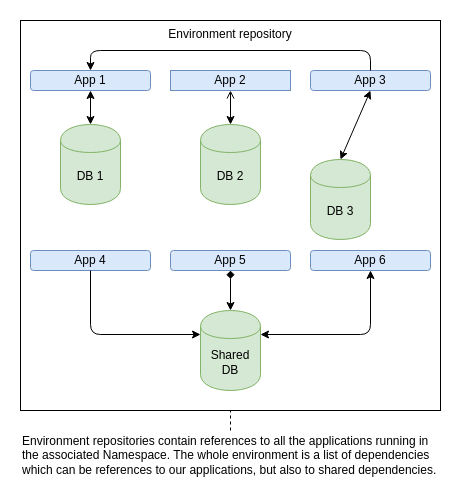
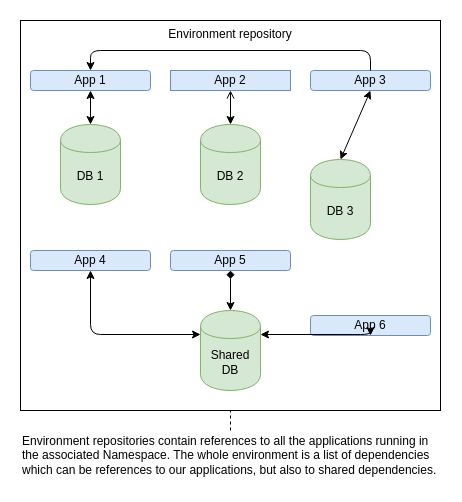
(371, 261) -> (371, 326)
(91, 276) -> (91, 278)
